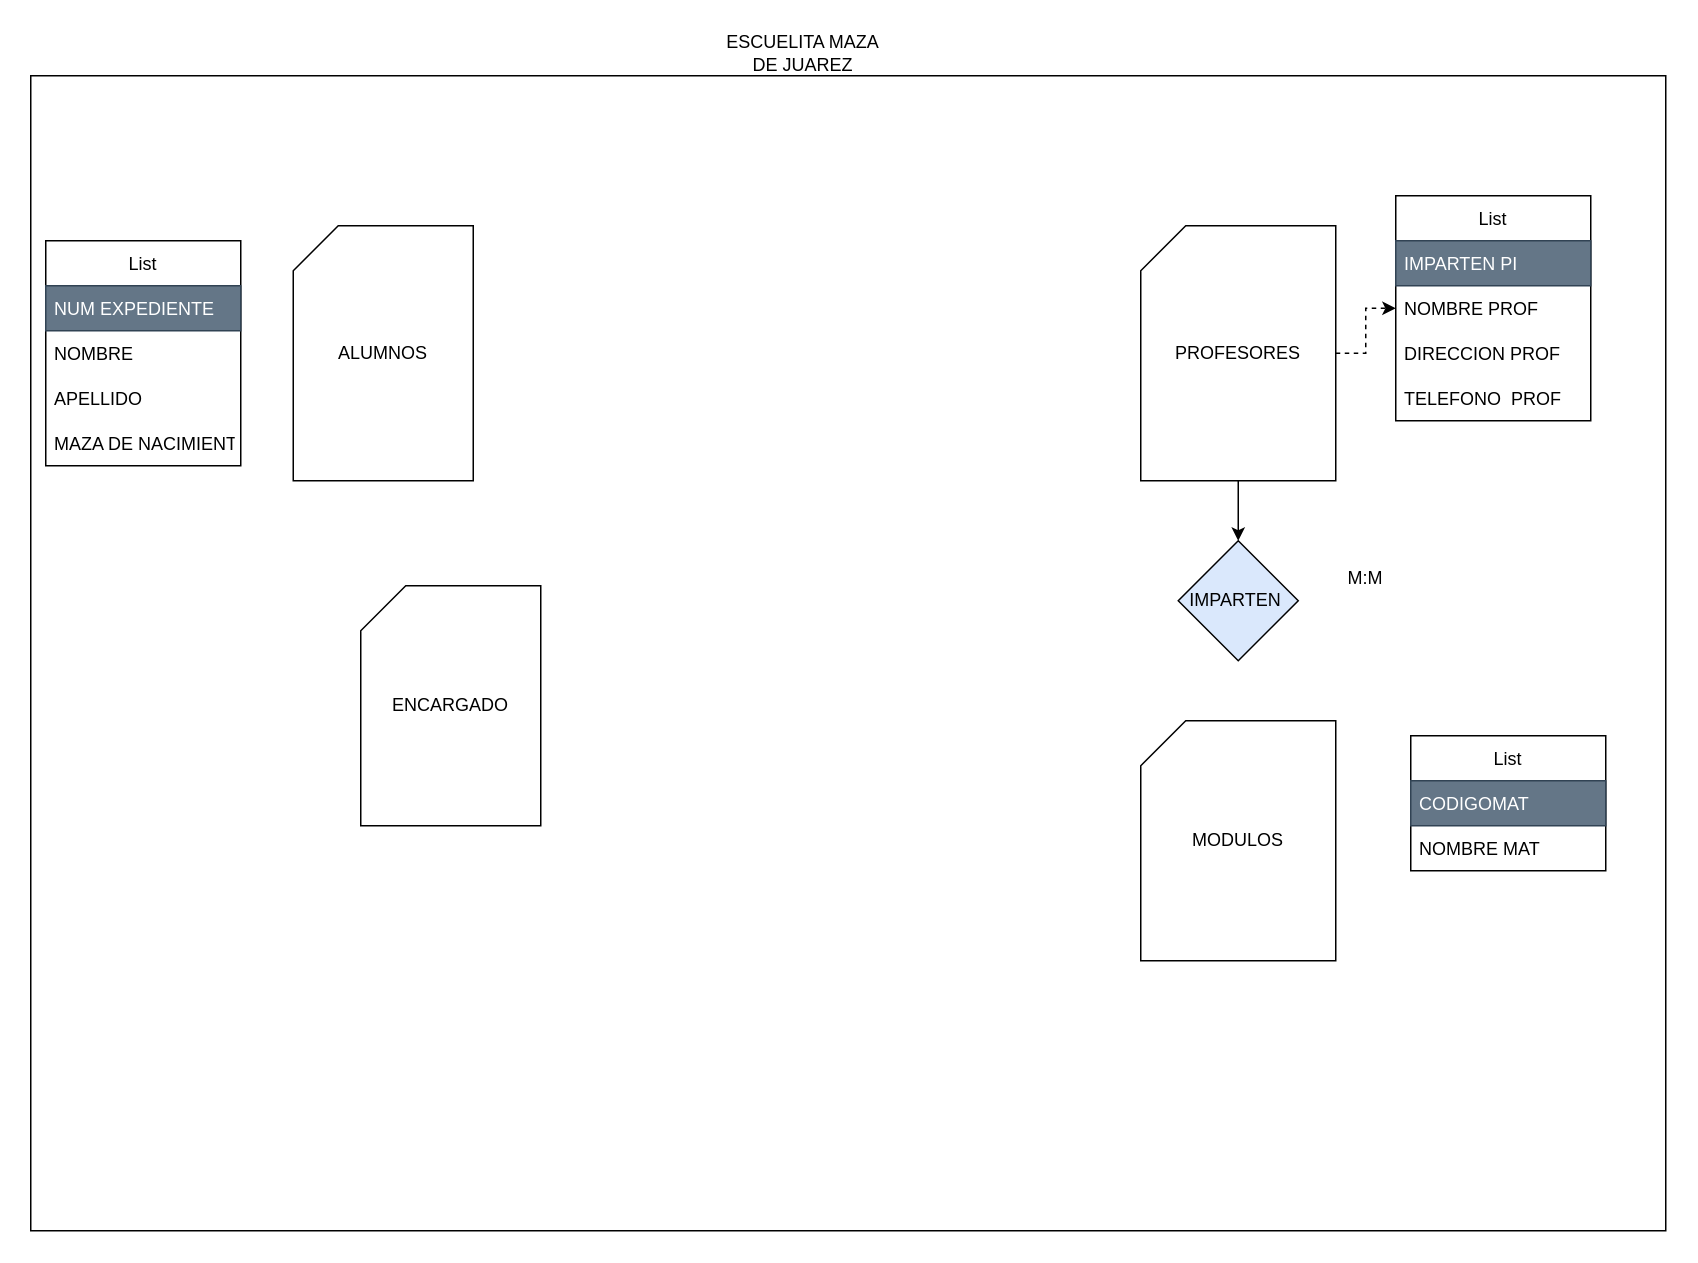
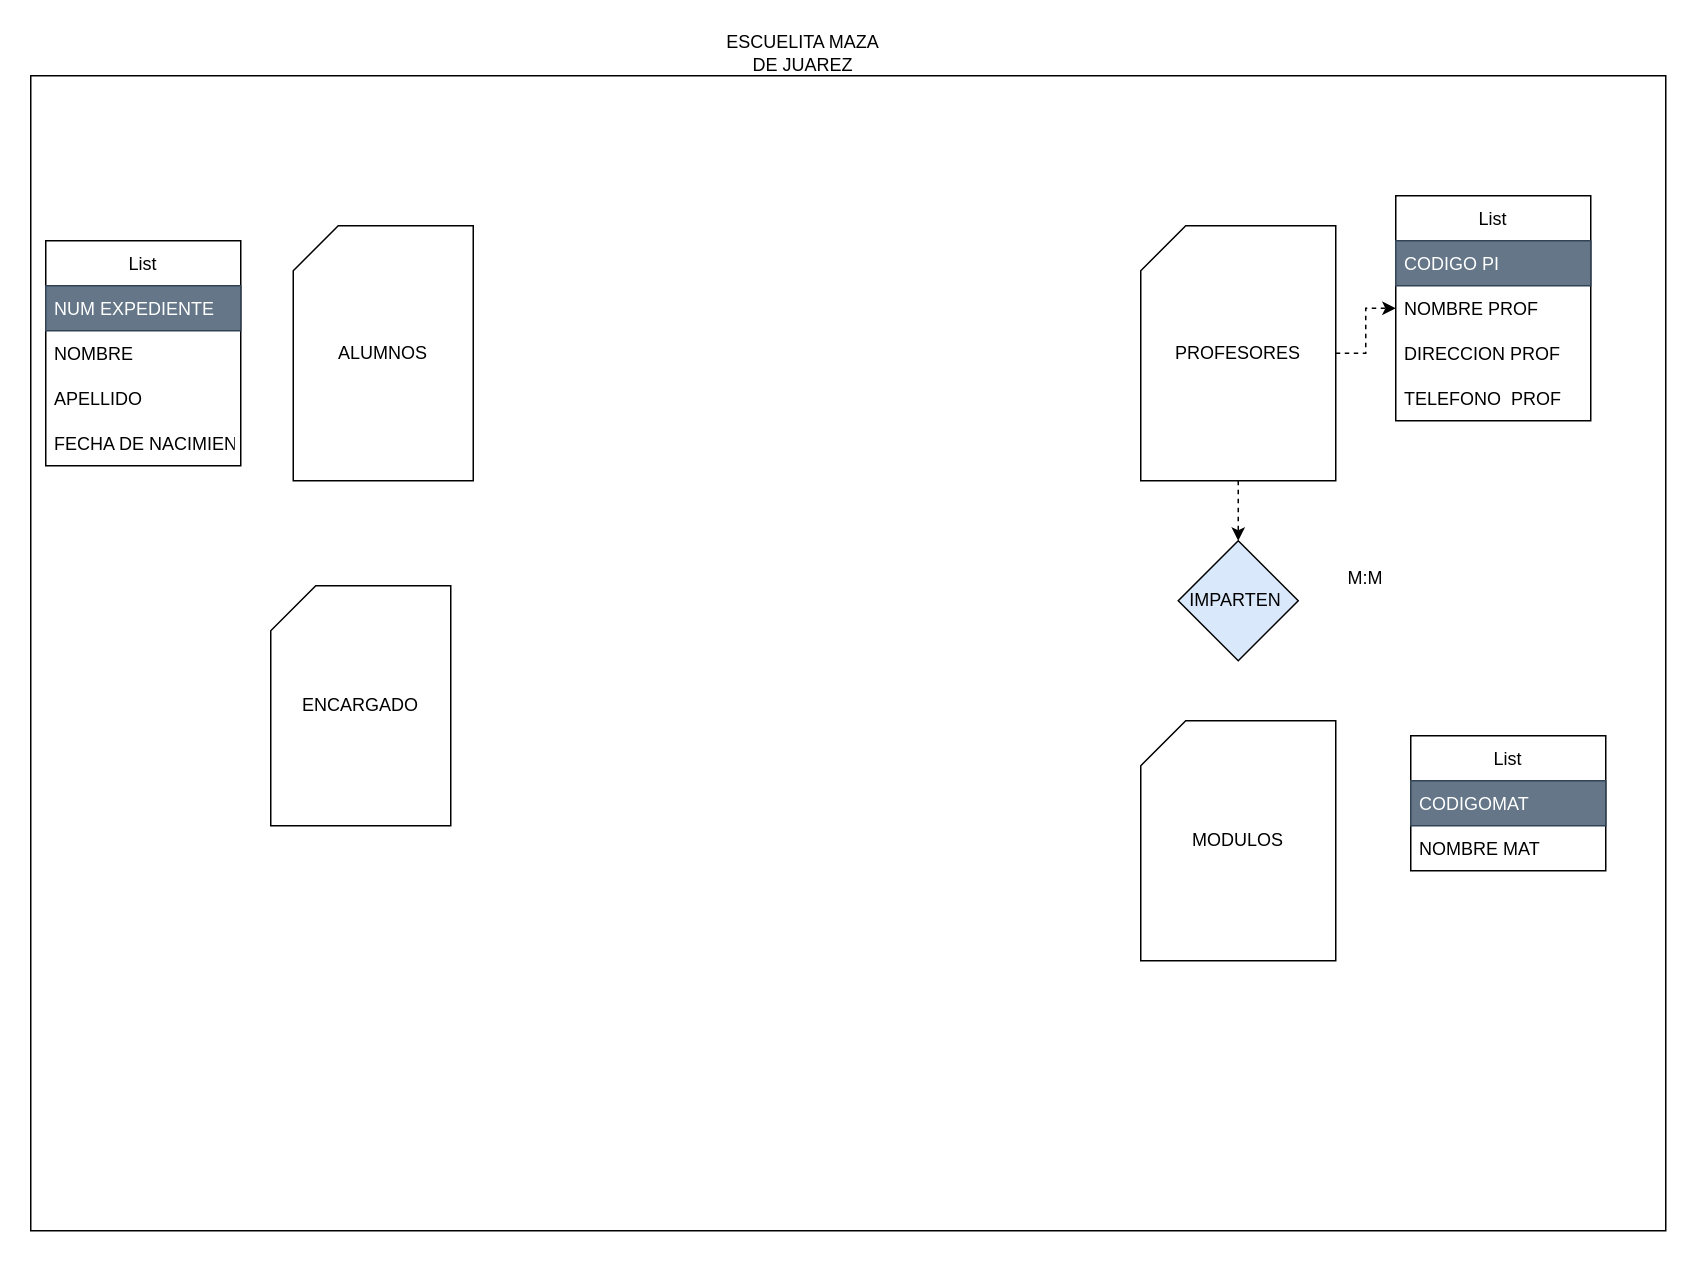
(1457, 264) -> (1447, 264)
(140, 444) -> (145, 444)
(1238, 505) -> (1238, 505)
(451, 706) -> (361, 706)
